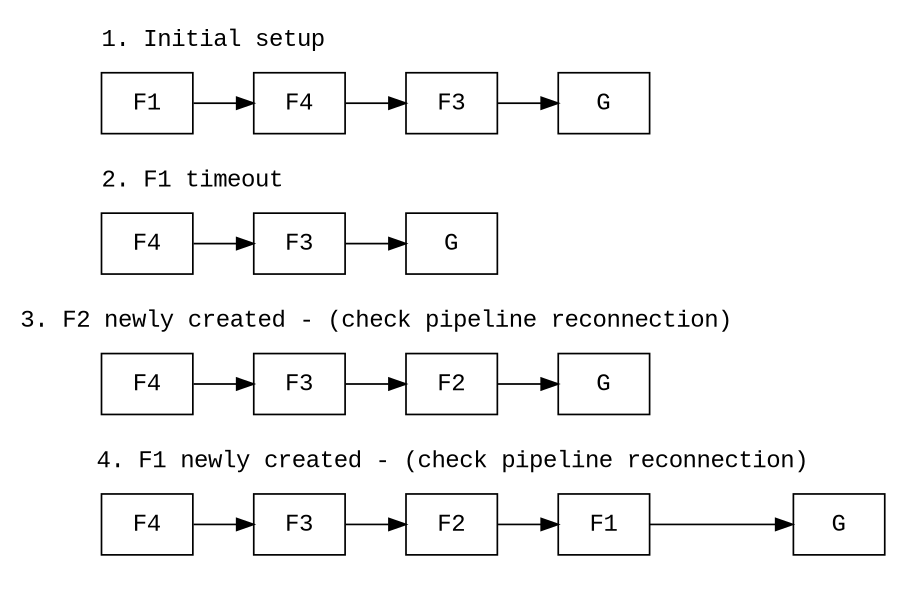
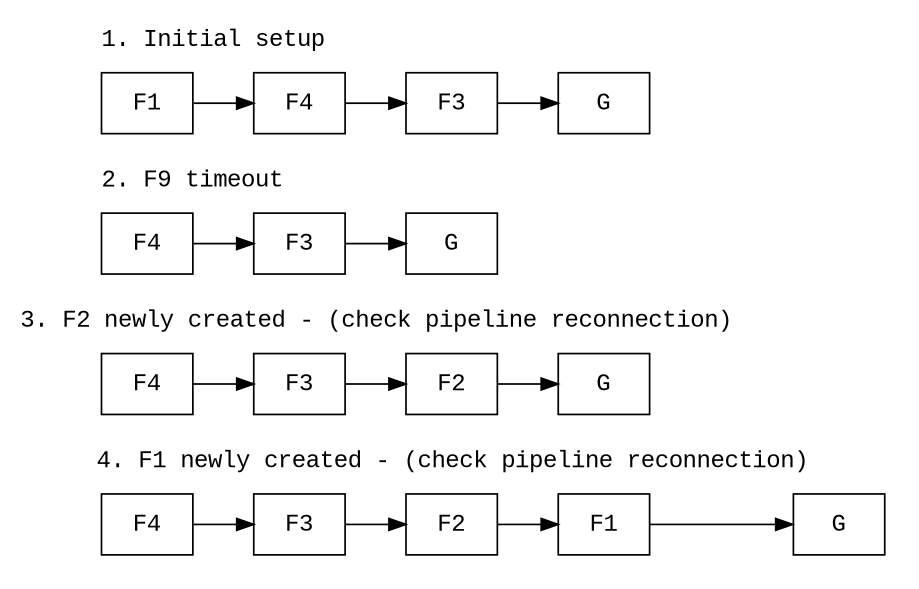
(193, 180) -> (193, 180)
